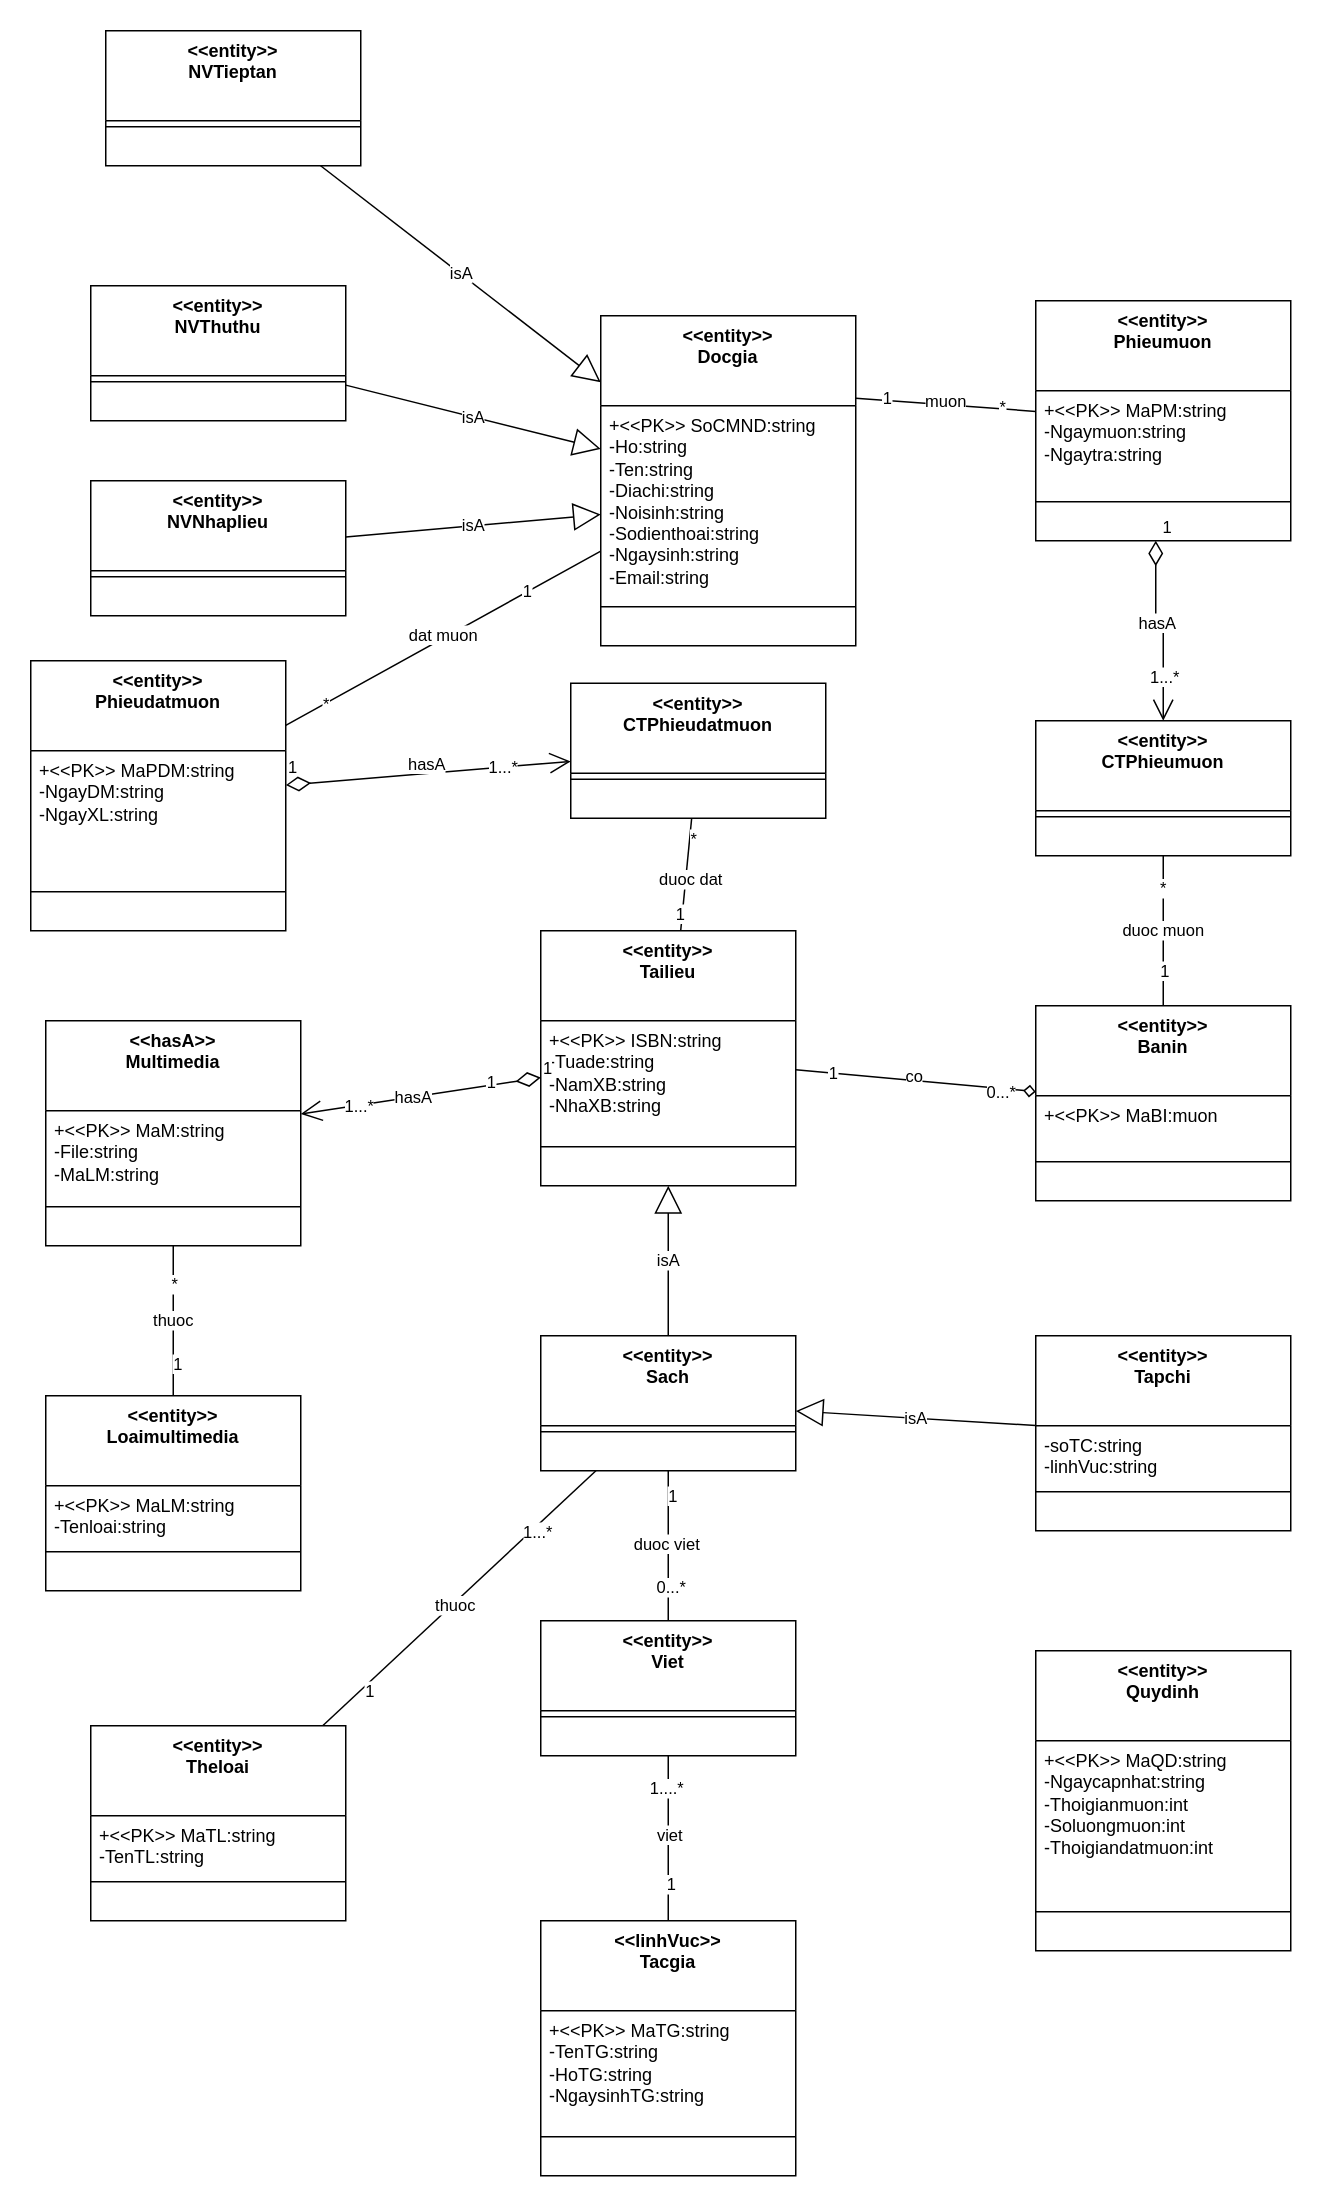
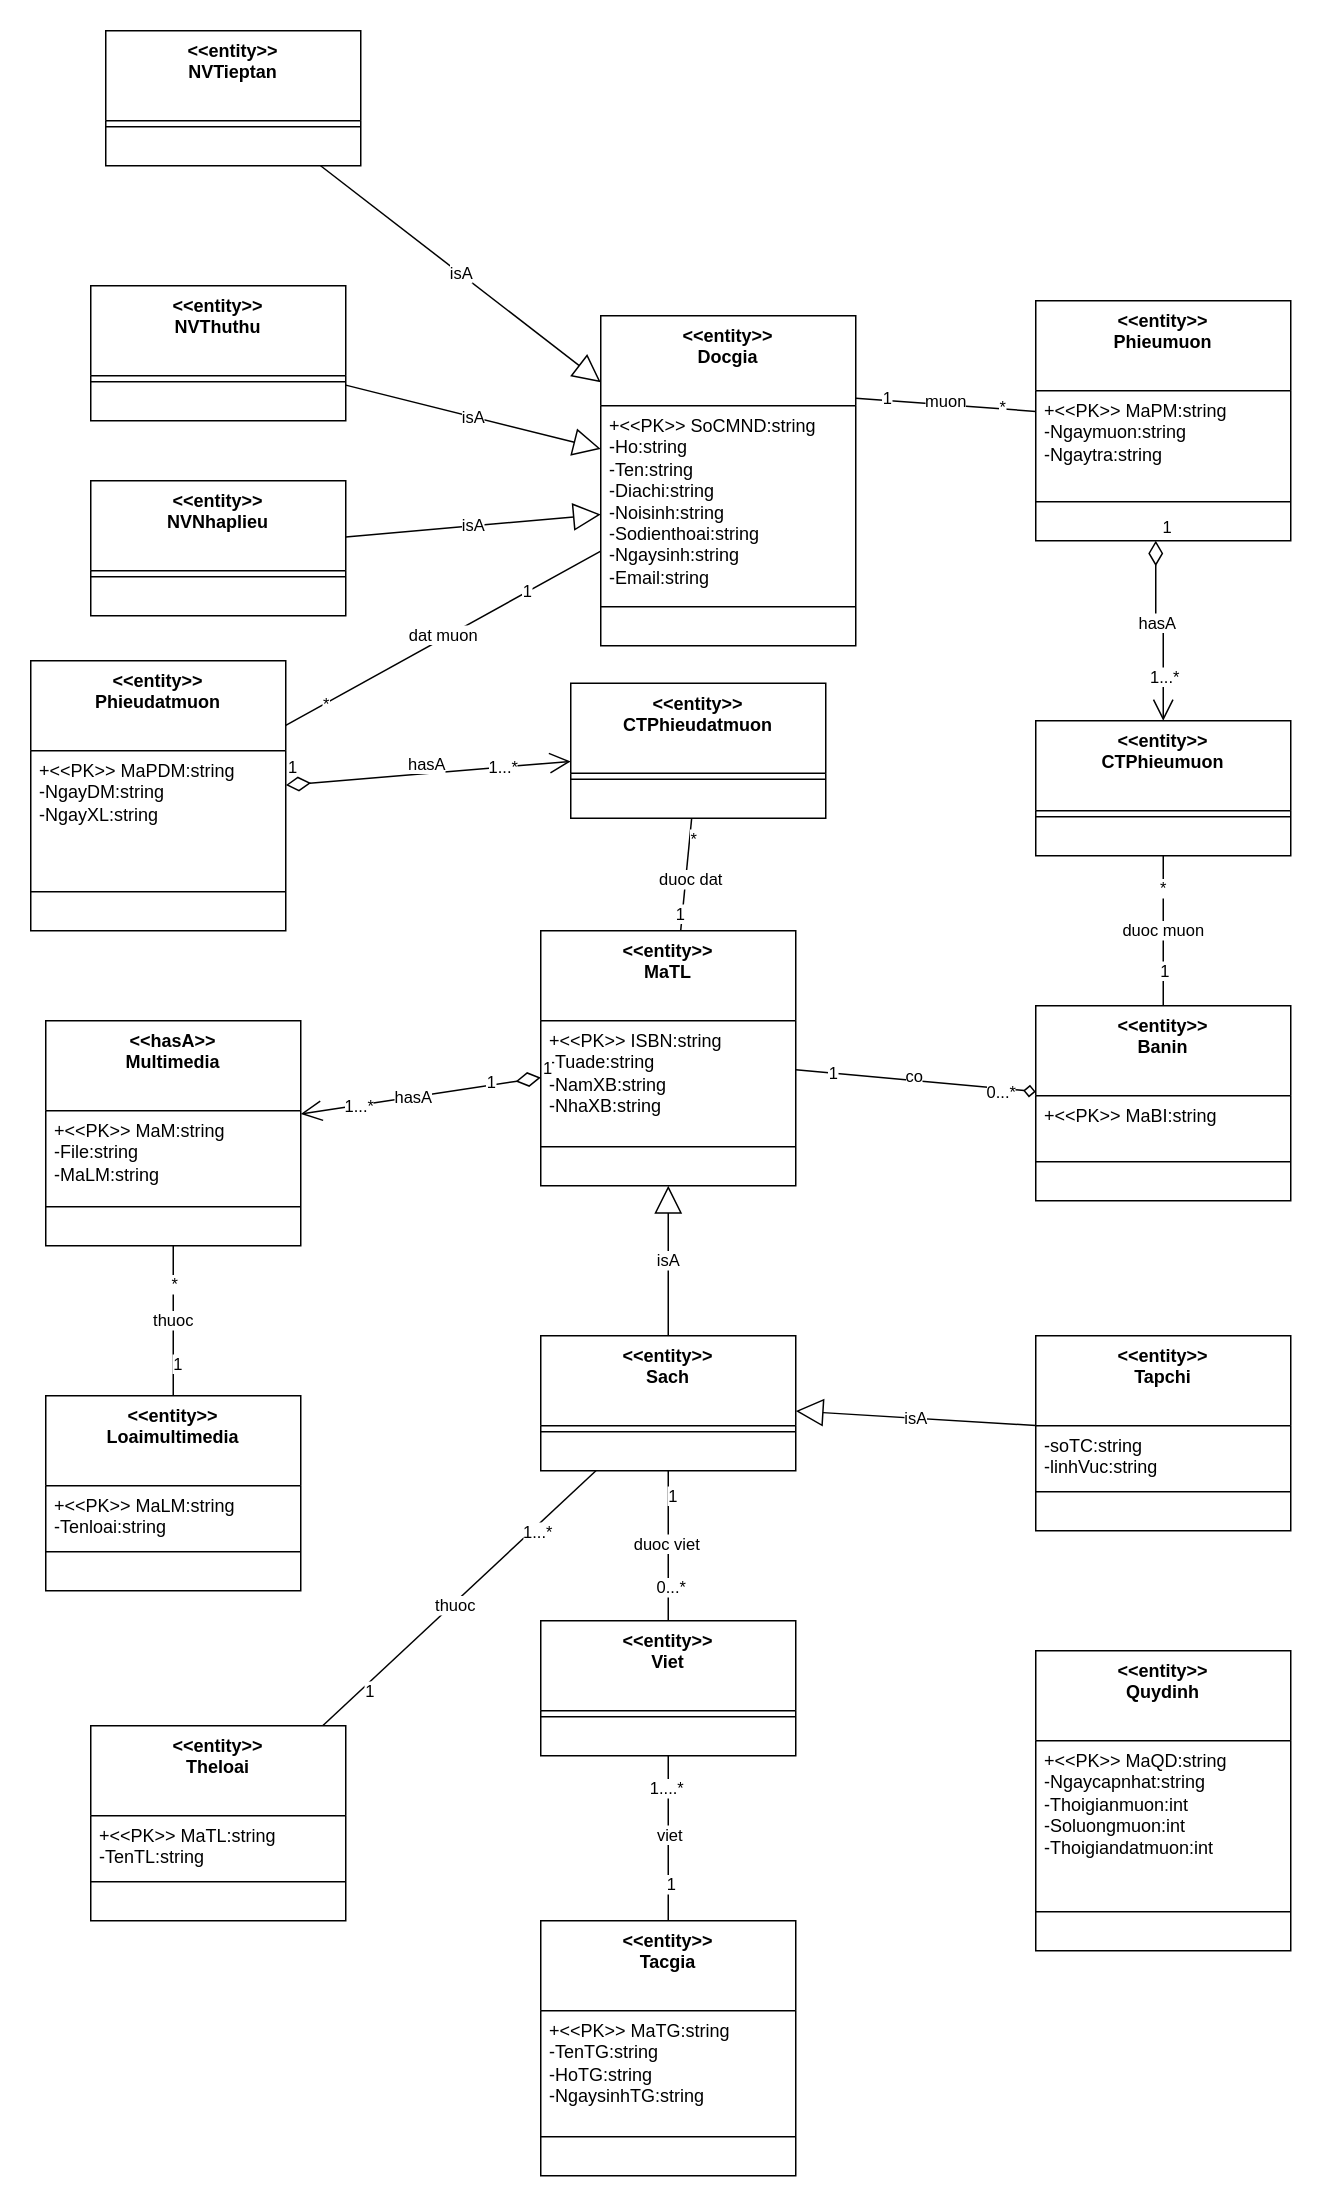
(668, 963) -> (668, 963)
(1126, 1117) -> (1133, 1117)
(668, 1953) -> (668, 1953)
